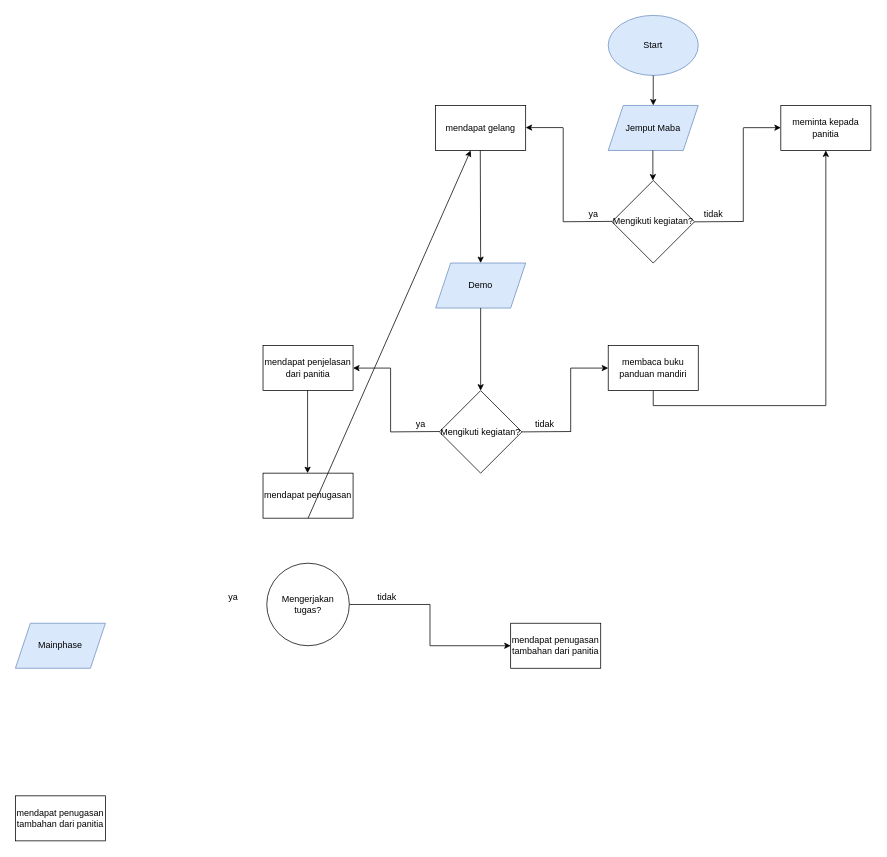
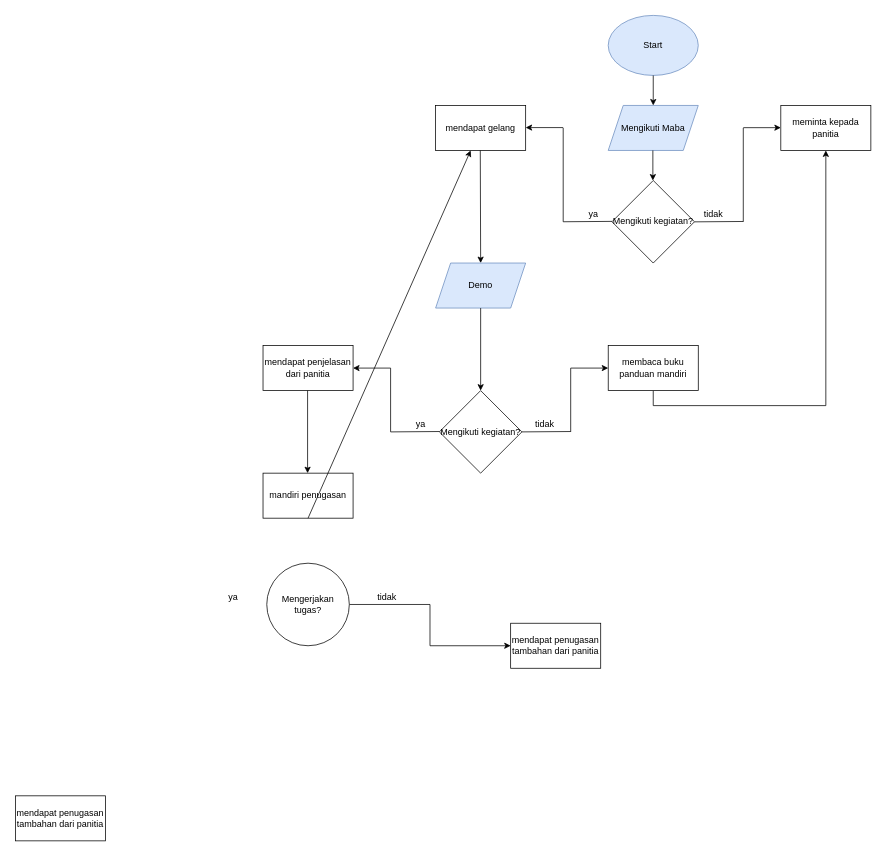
(653, 128) -> (653, 128)
(308, 495) -> (308, 495)
(60, 645) -> none
